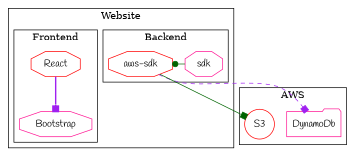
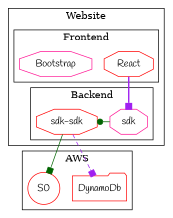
(141, 64) -> (67, 122)
(56, 90) -> (129, 92)
(260, 124) -> (44, 188)
(314, 124) -> (100, 188)
